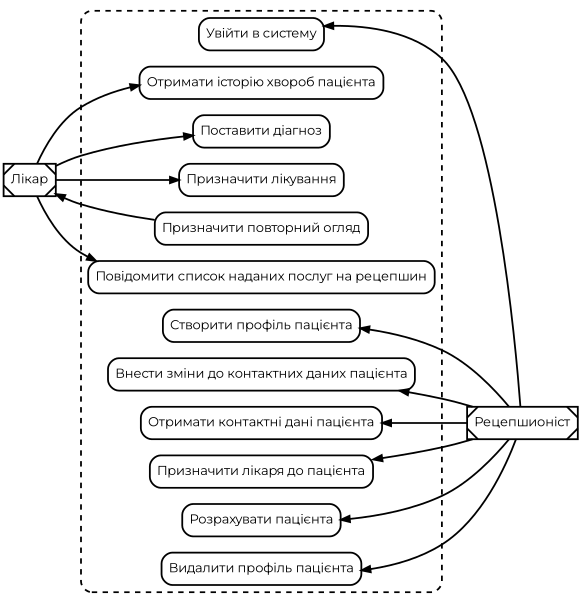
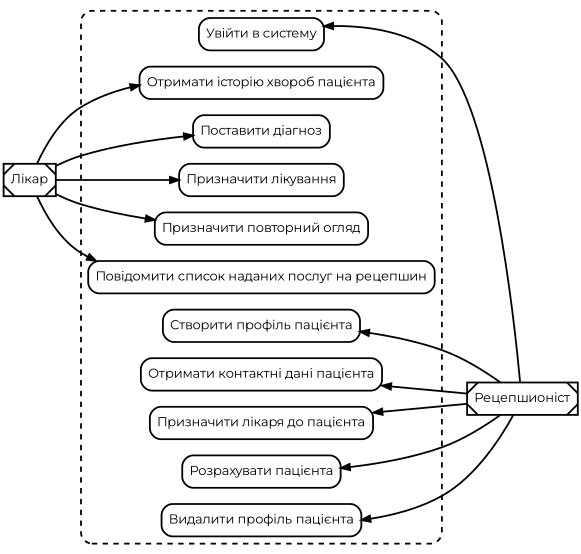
(109, 212) -> (100, 209)
(261, 374) -> none
